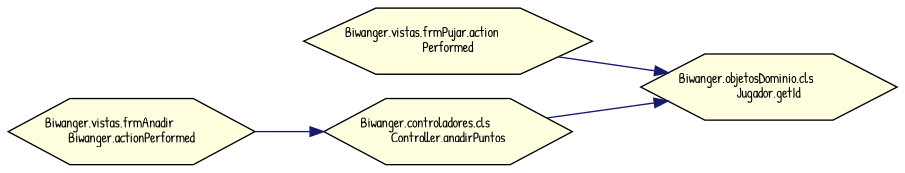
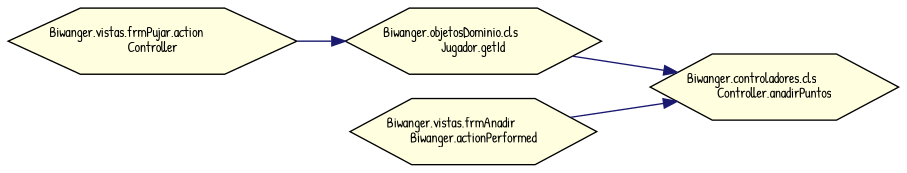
(448, 41) -> (152, 41)
(601, 110) -> (618, 63)
